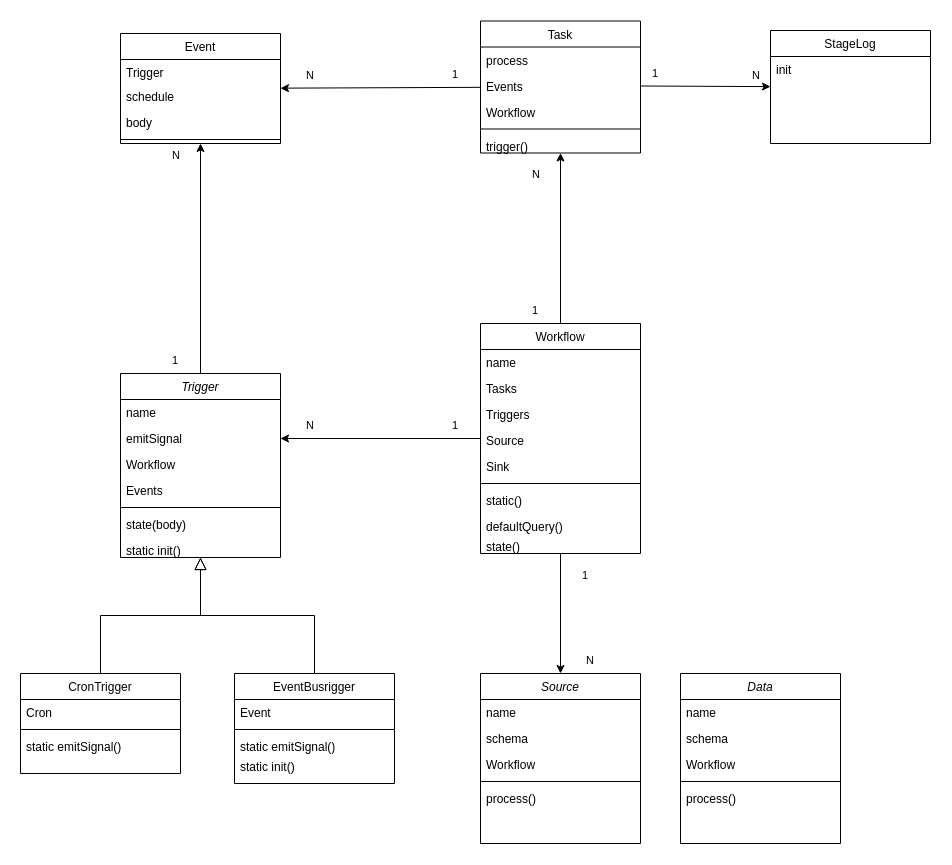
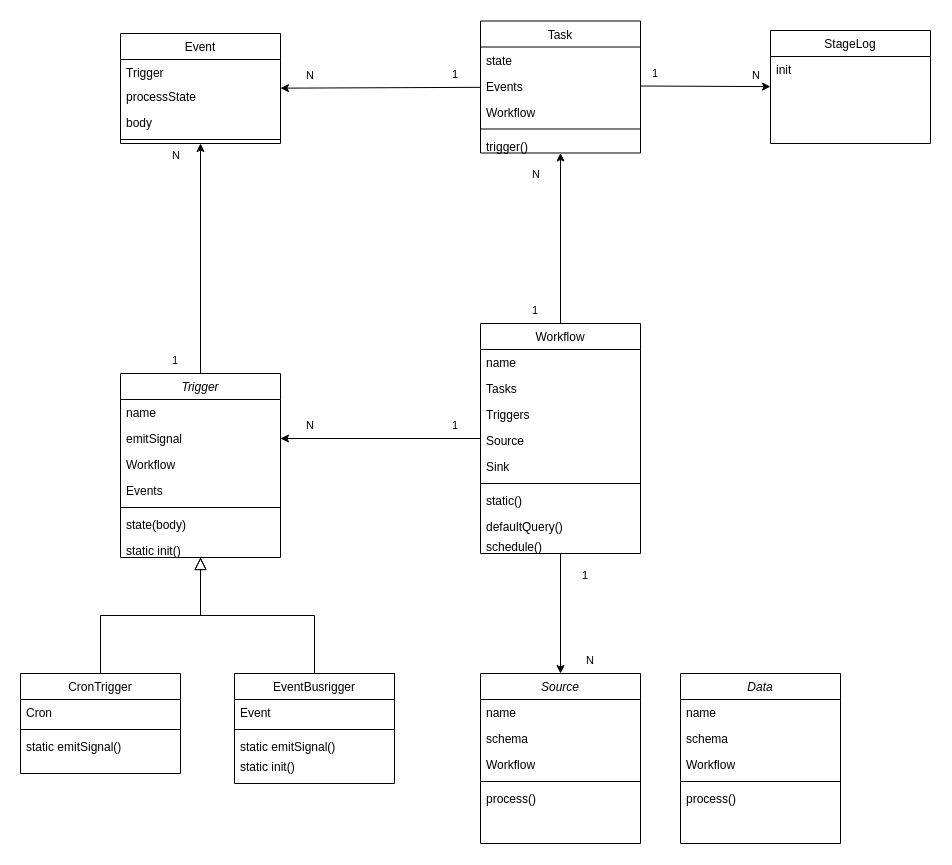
(510, 61) -> (503, 61)
(151, 97) -> (166, 97)
(510, 547) -> (518, 547)
